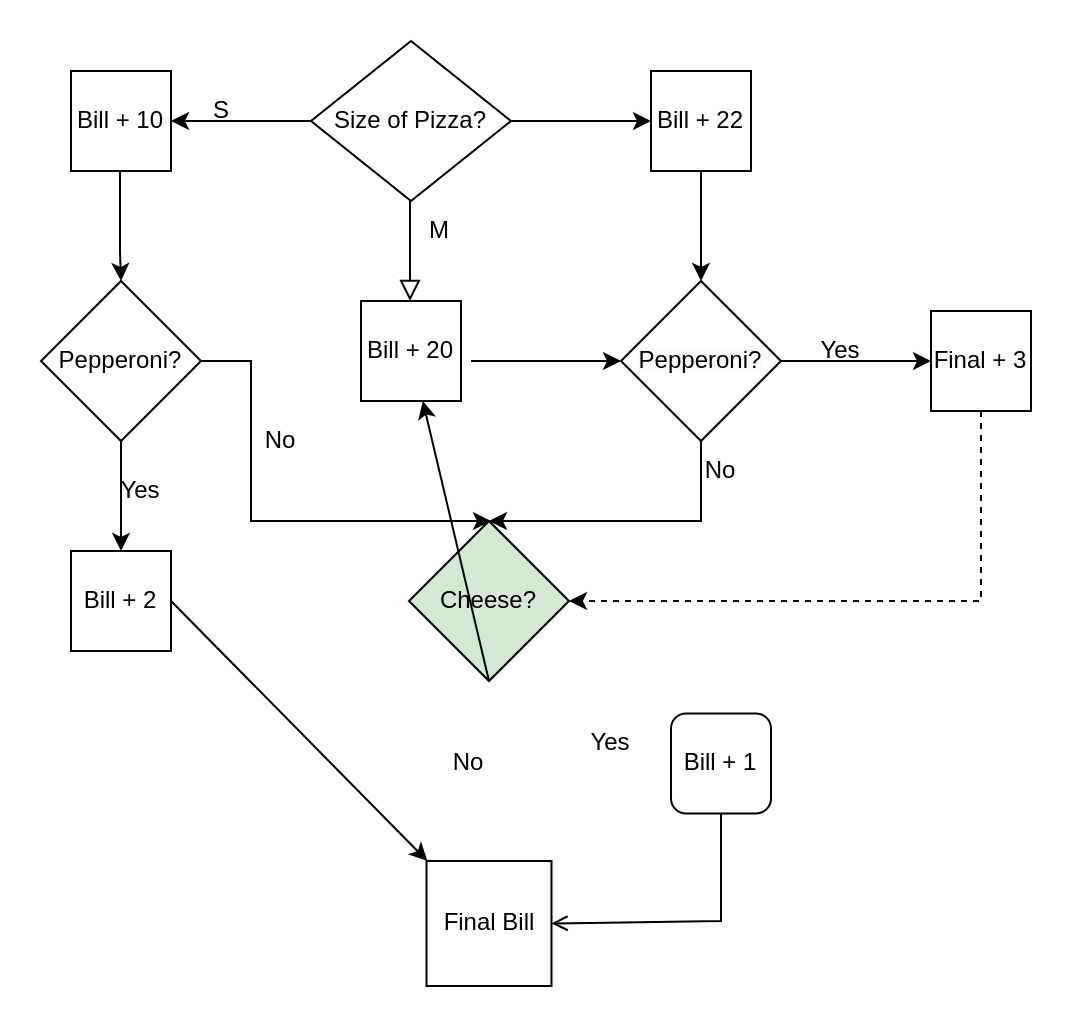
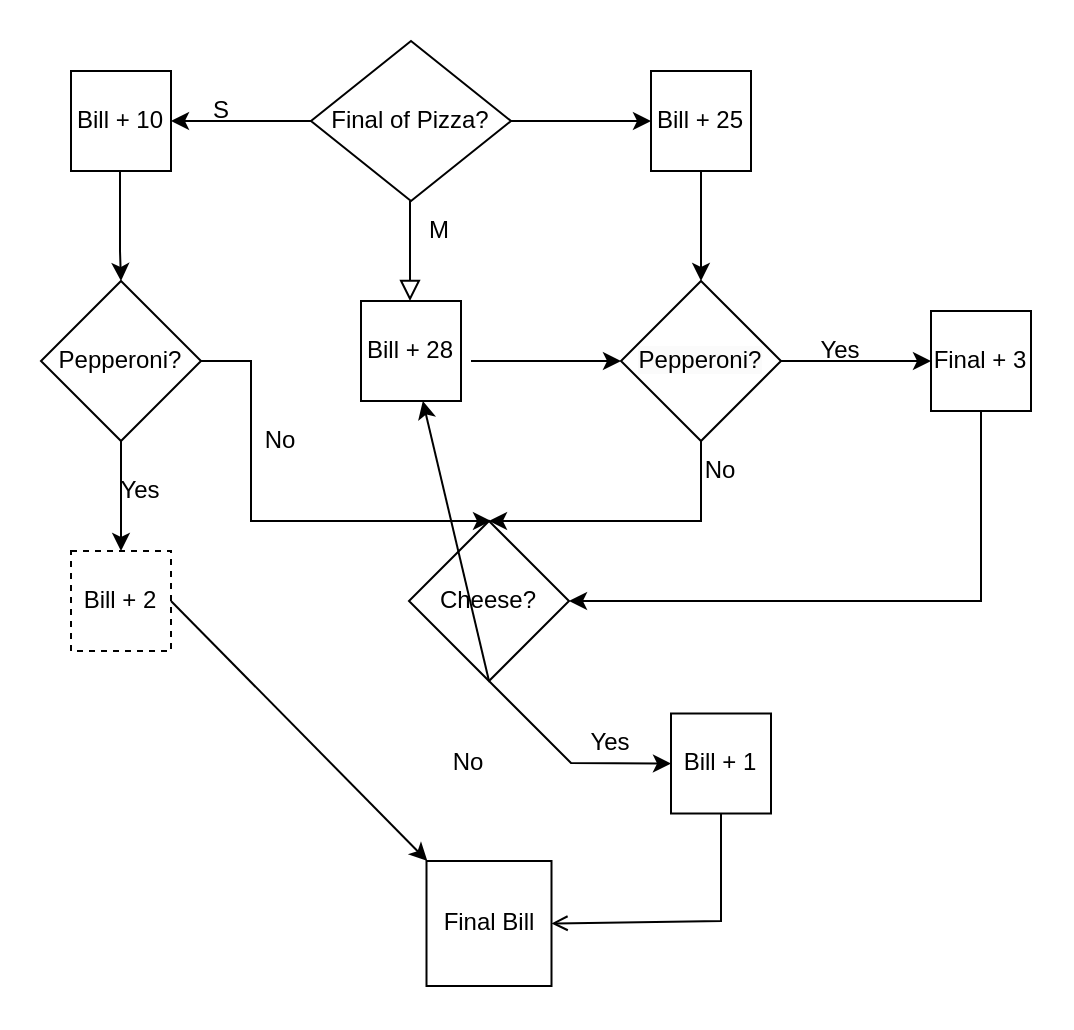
(411, 121) -> (411, 121)
(701, 121) -> (701, 121)
(411, 351) -> (411, 351)
(121, 601) -> (121, 601)
(489, 601) -> (489, 601)
(875, 601) -> (875, 601)
none -> (561, 753)
(721, 764) -> (721, 764)
